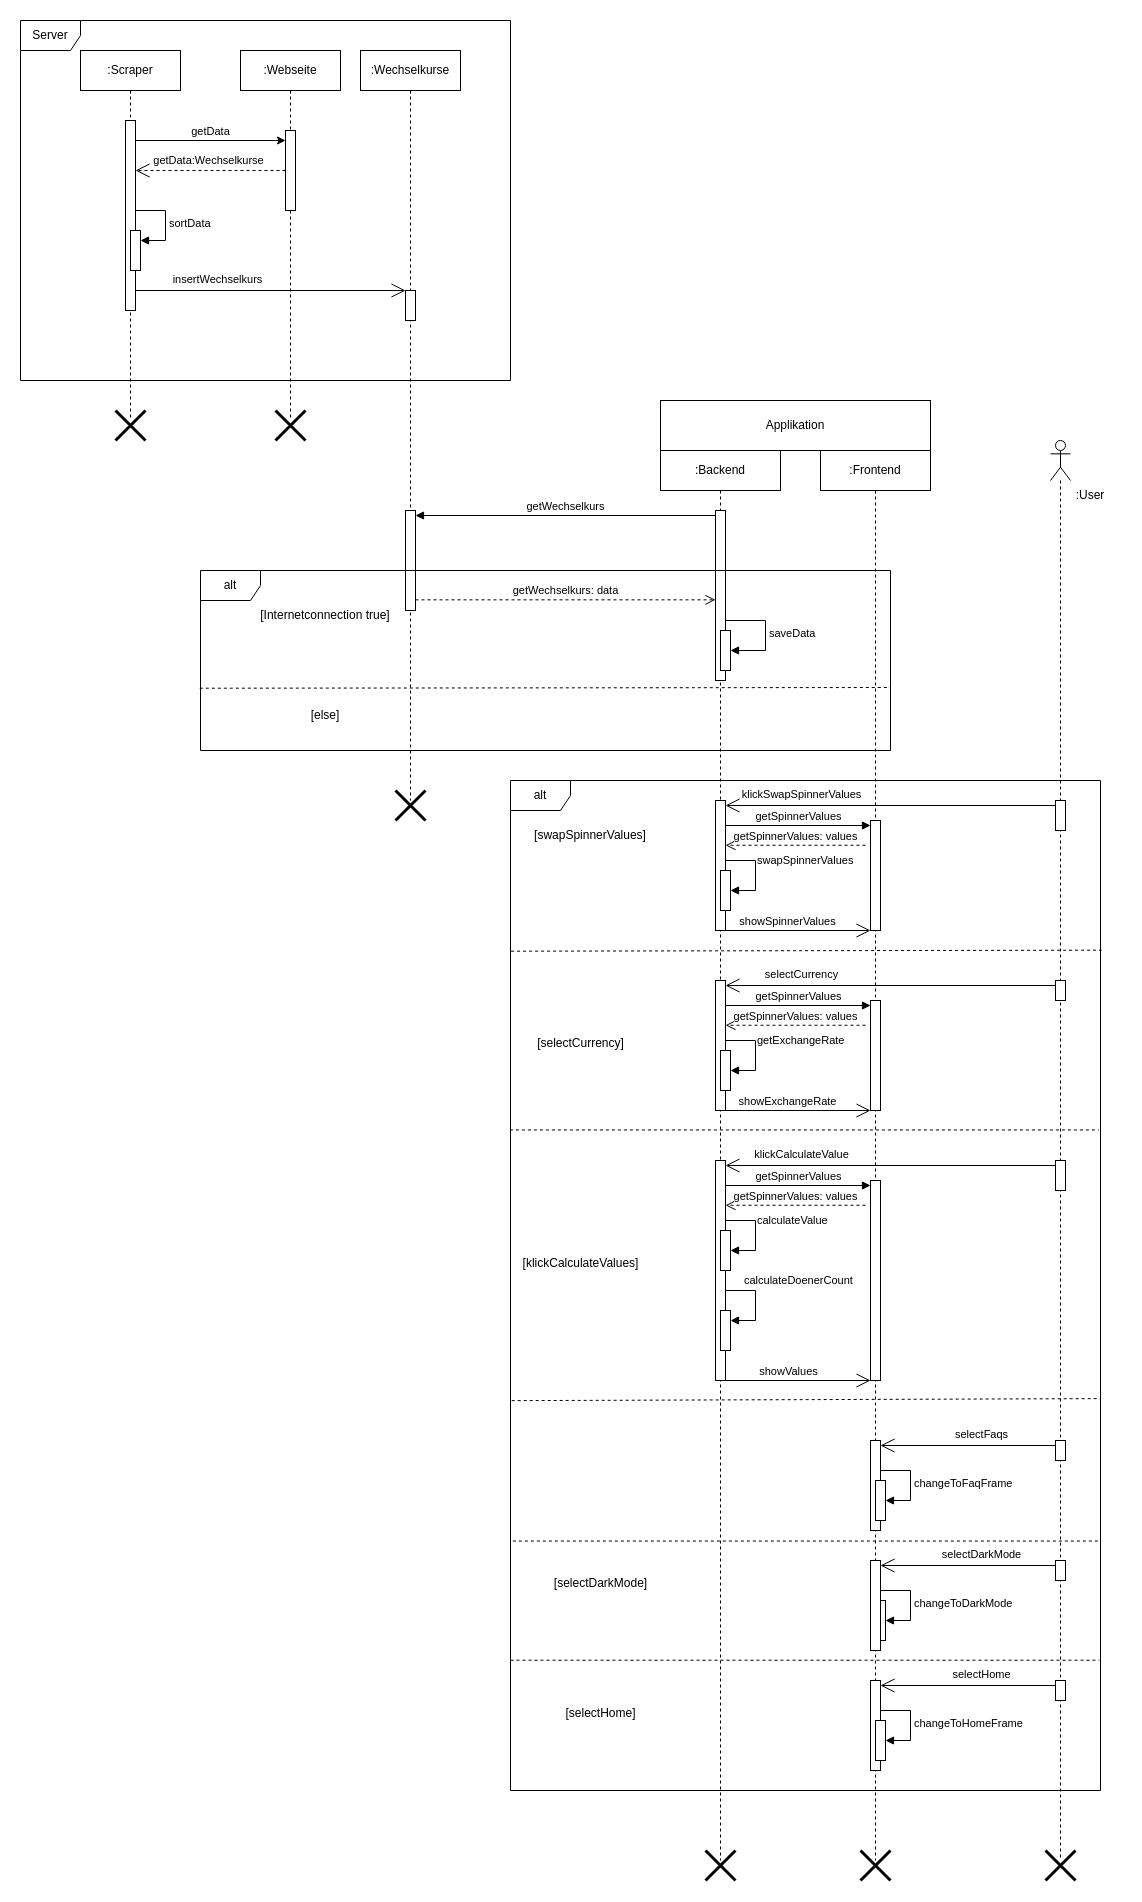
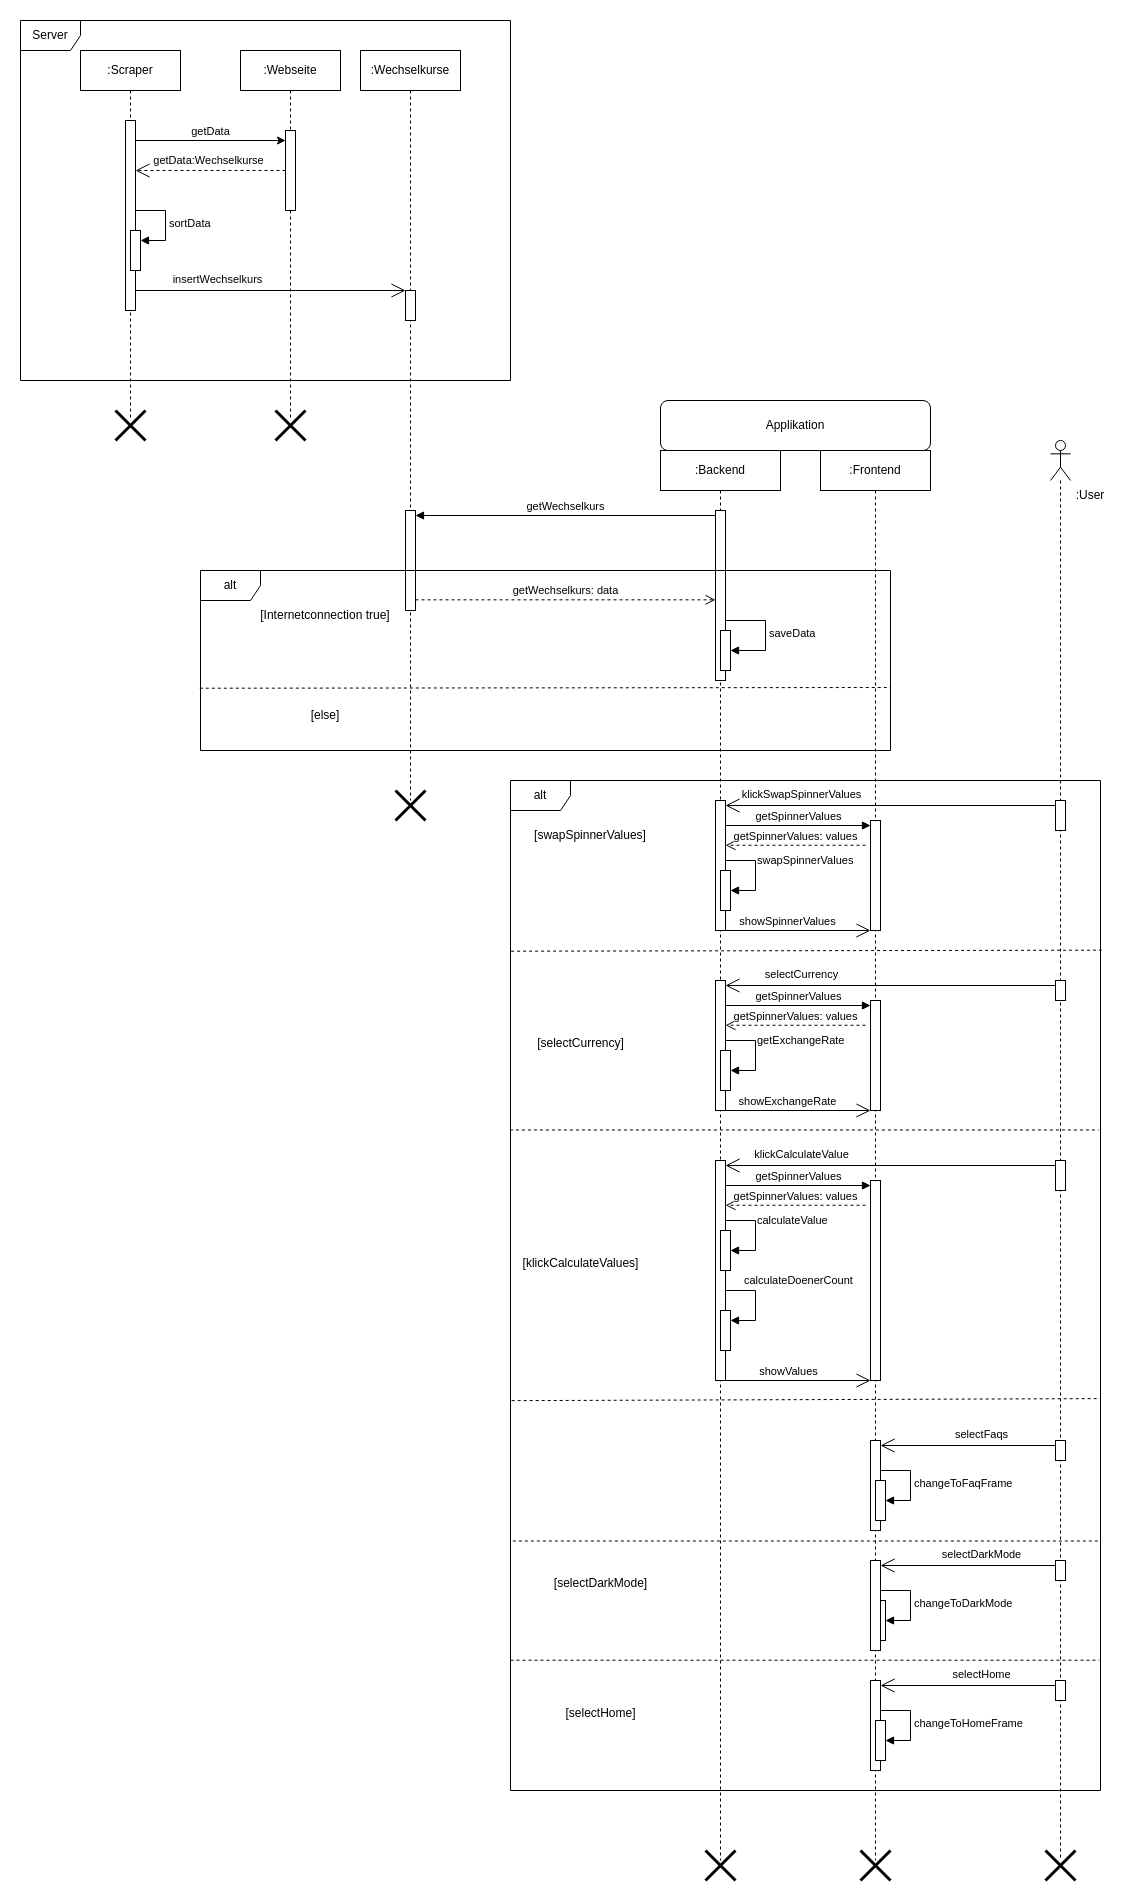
(796, 426) -> (796, 426)
